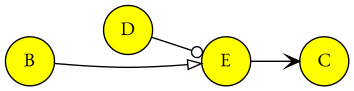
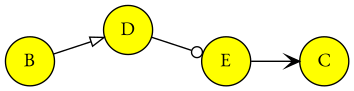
(121, 67) -> (72, 48)
